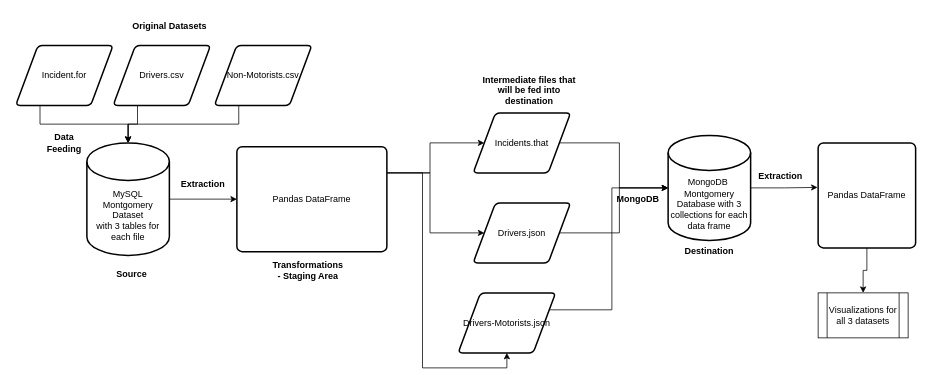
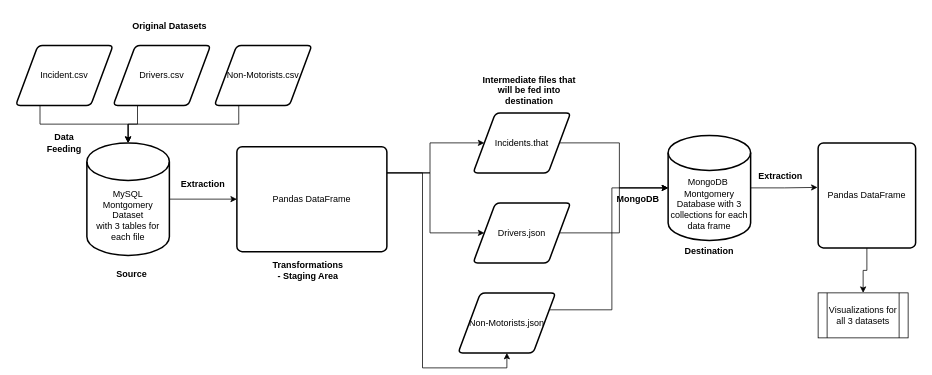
(64, 75) -> (64, 75)
(507, 323) -> (507, 323)
